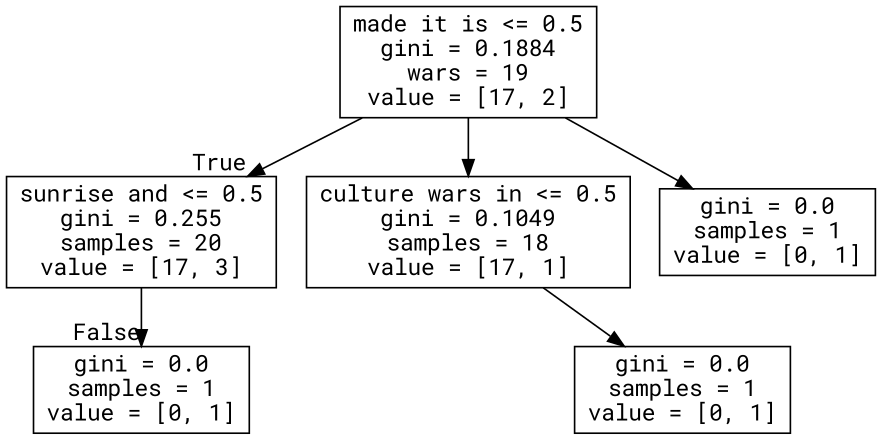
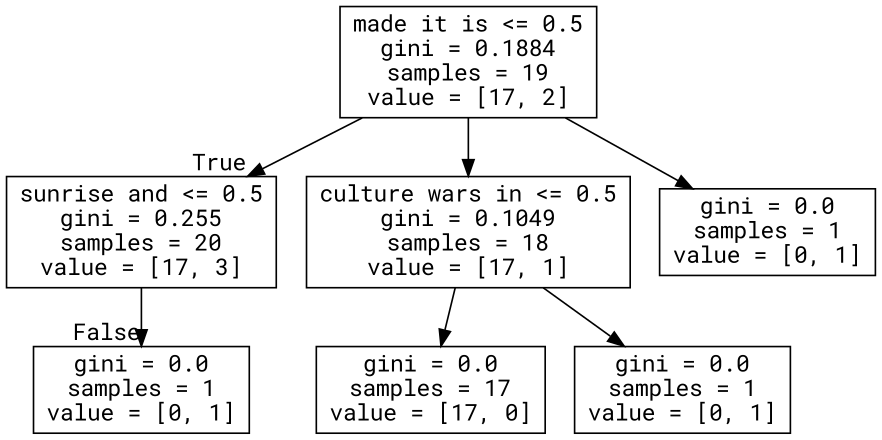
(468, 62) -> (468, 62)
none -> (431, 390)
